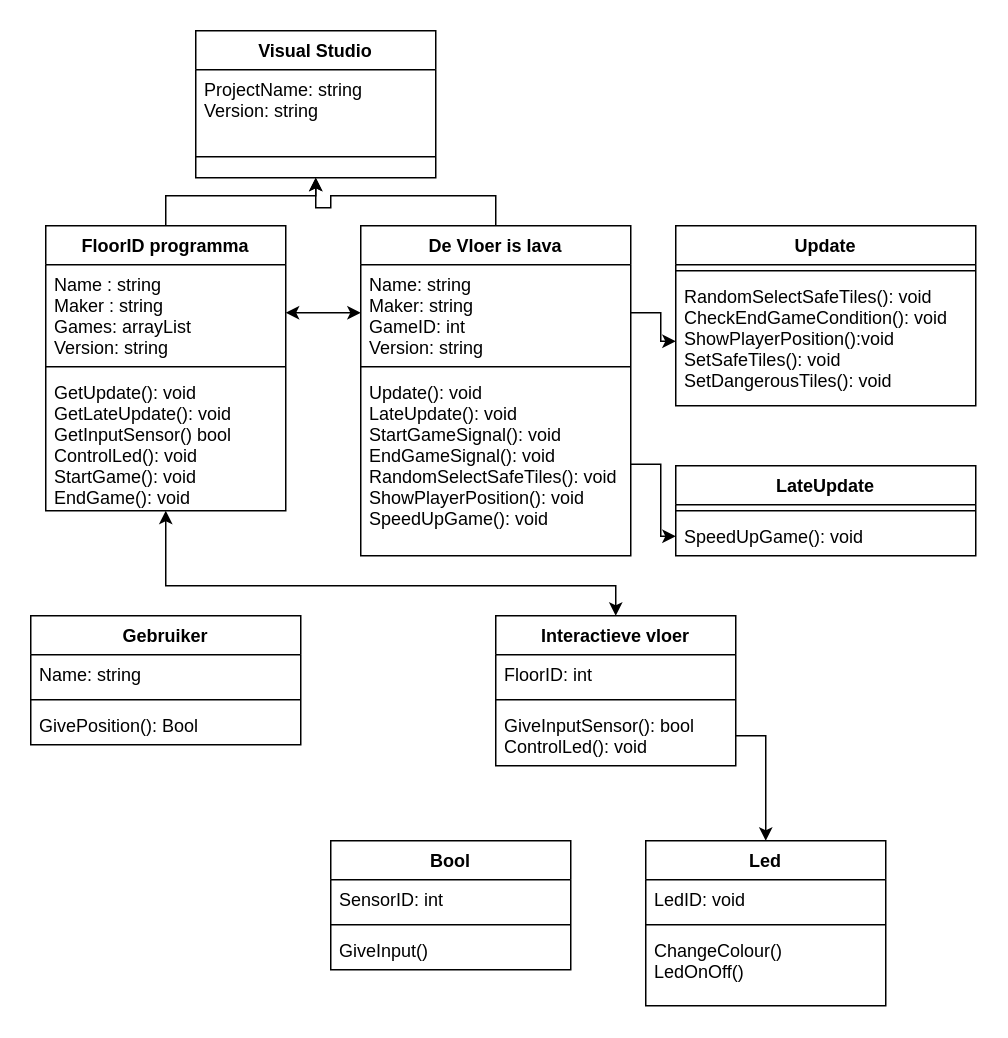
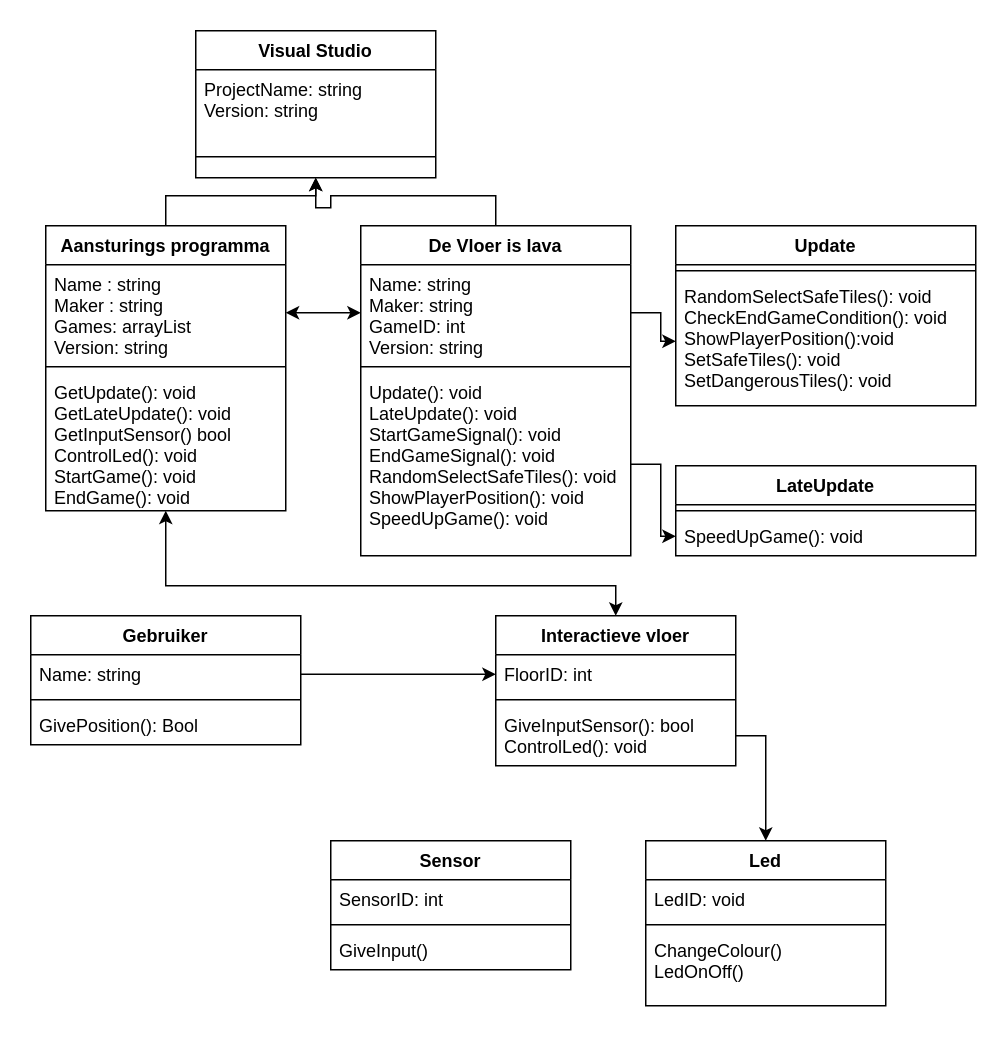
(165, 246) -> (165, 246)
none -> (394, 674)
(450, 861) -> (450, 861)
